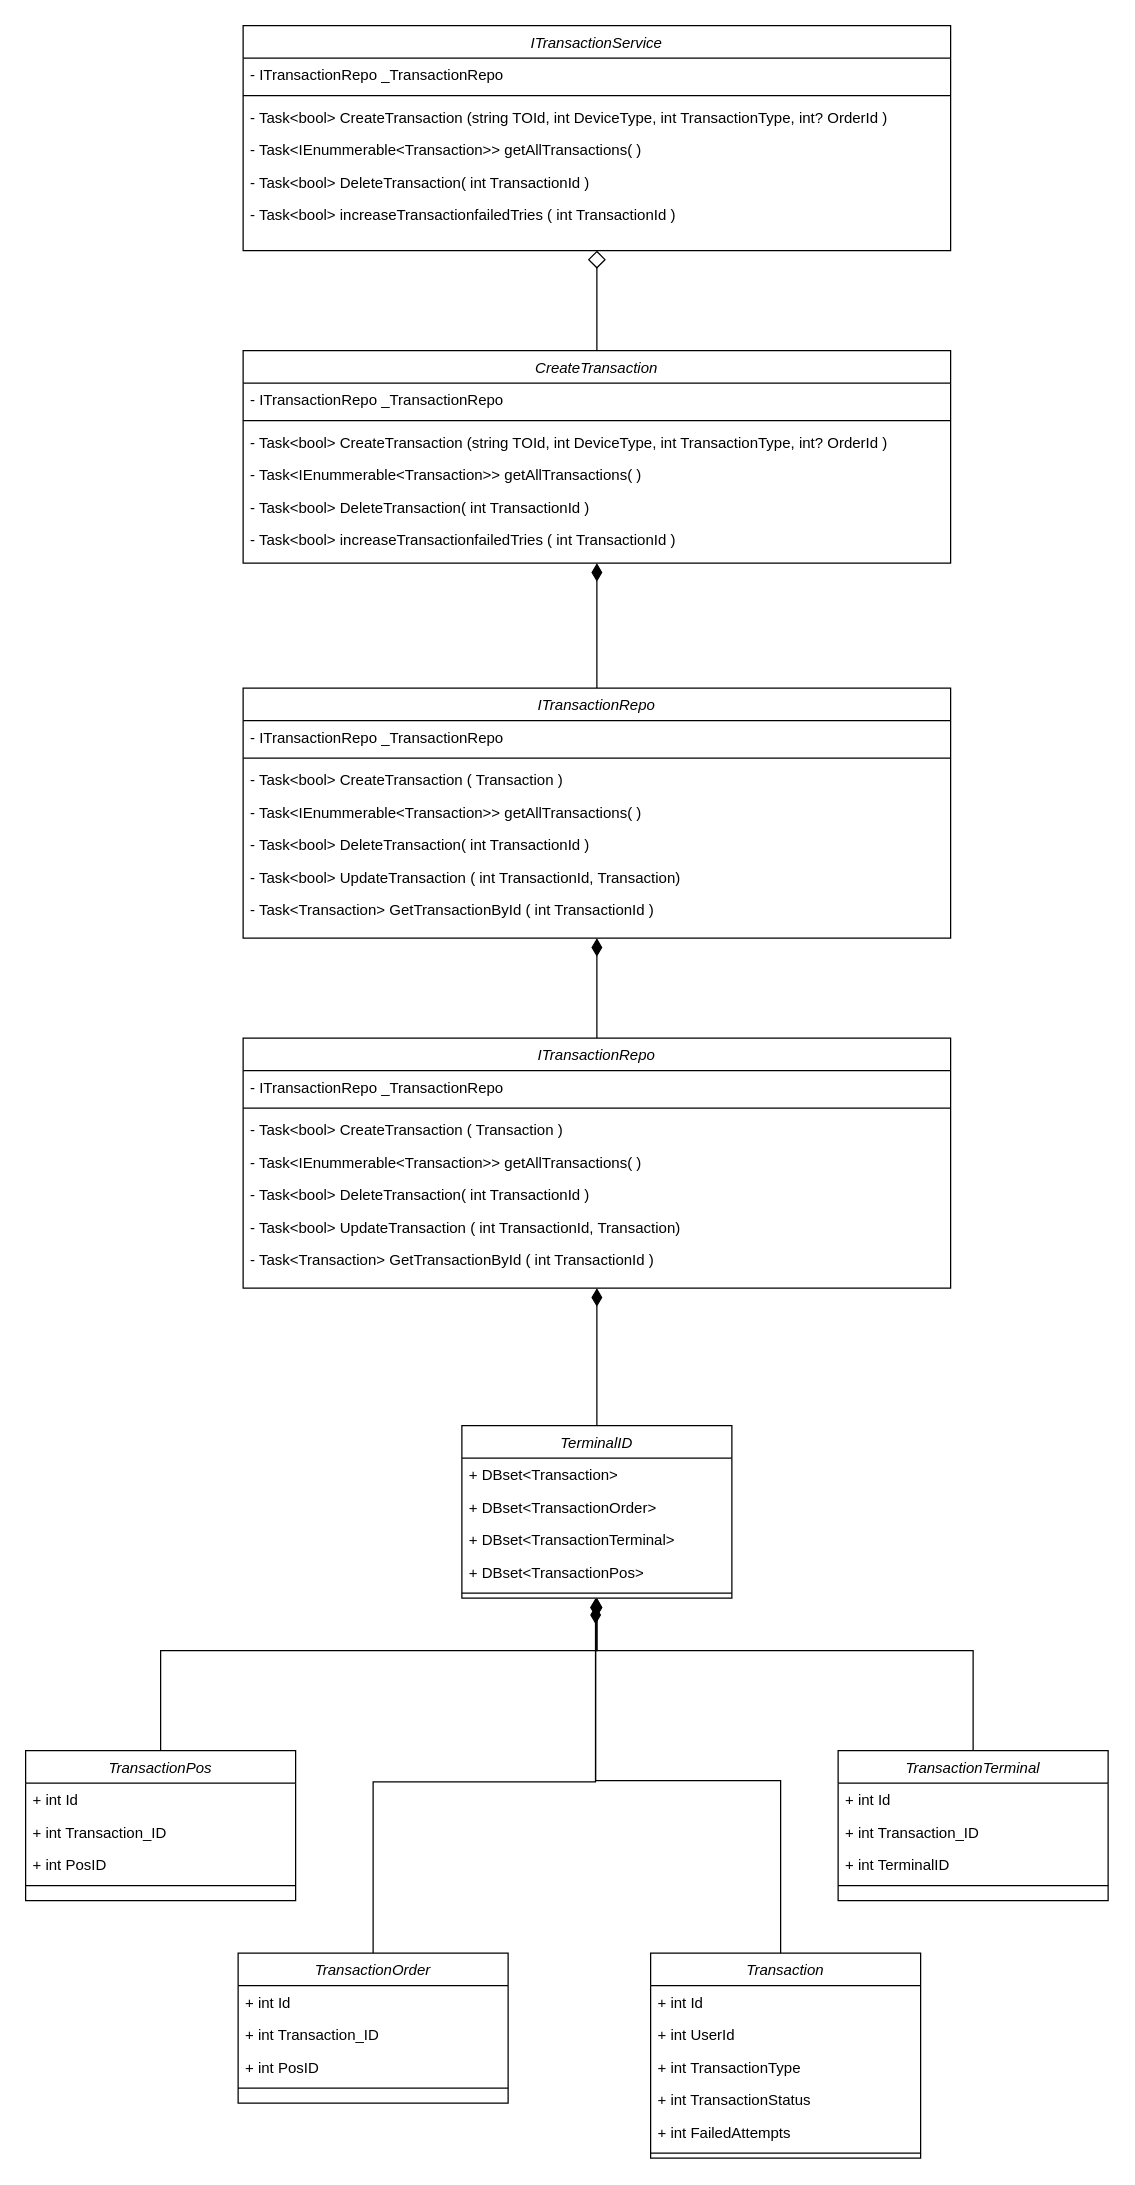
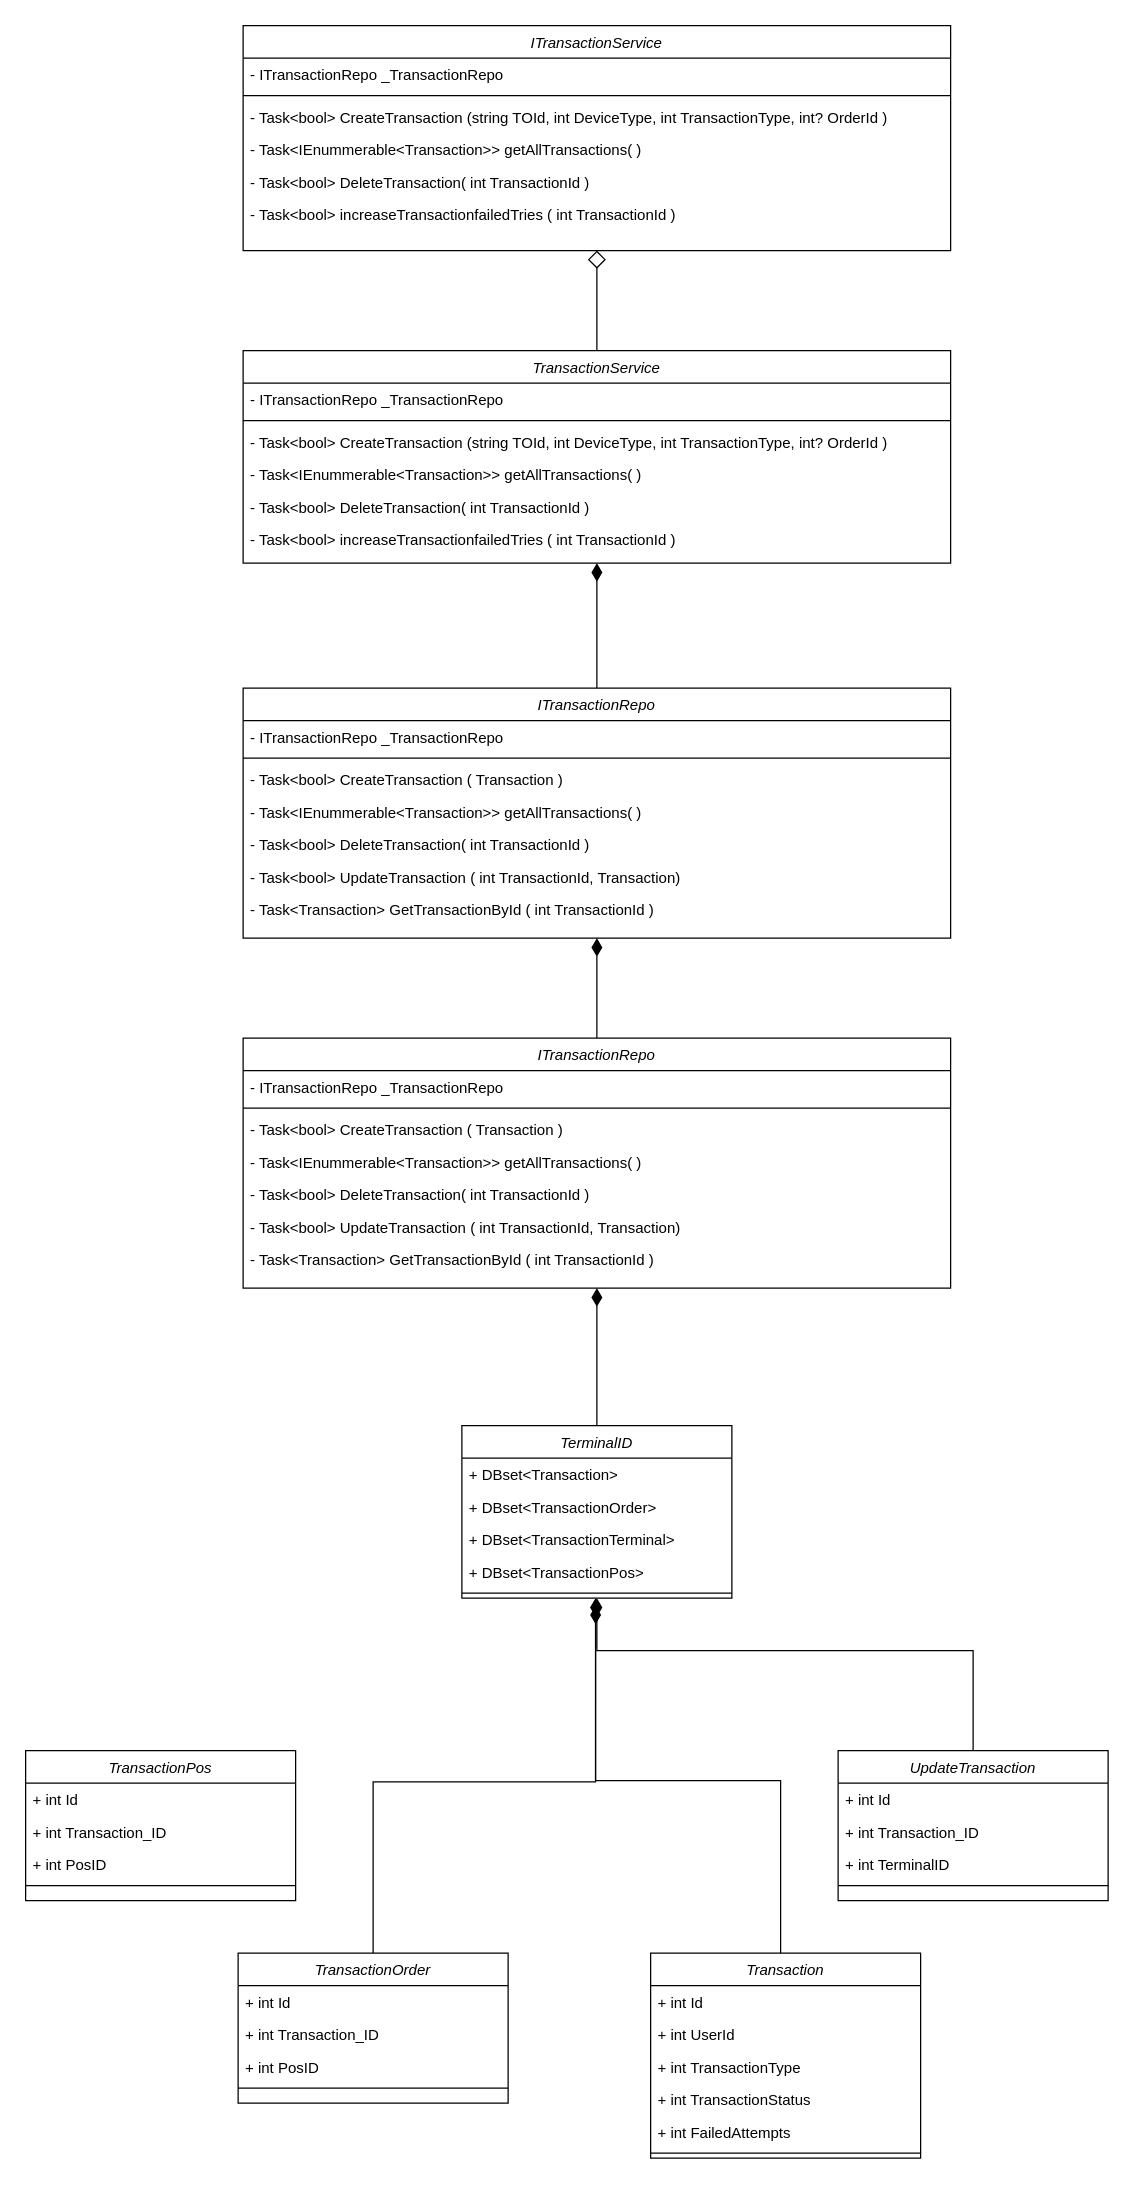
(596, 368) -> (596, 368)
(326, 1651) -> none
(973, 1768) -> (973, 1768)
